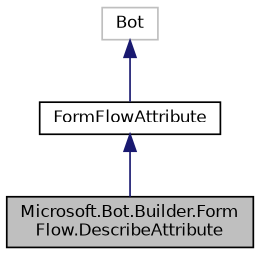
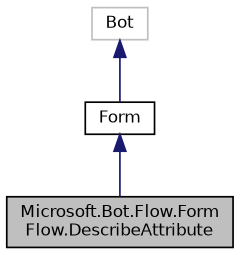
(130, 118) -> (120, 118)
(130, 222) -> (120, 222)
